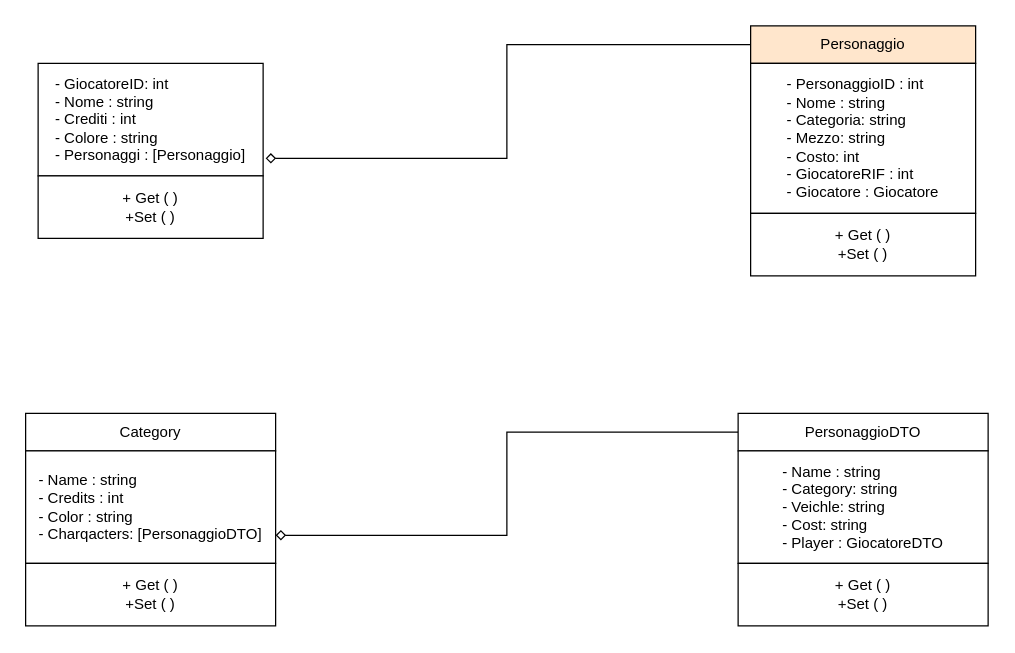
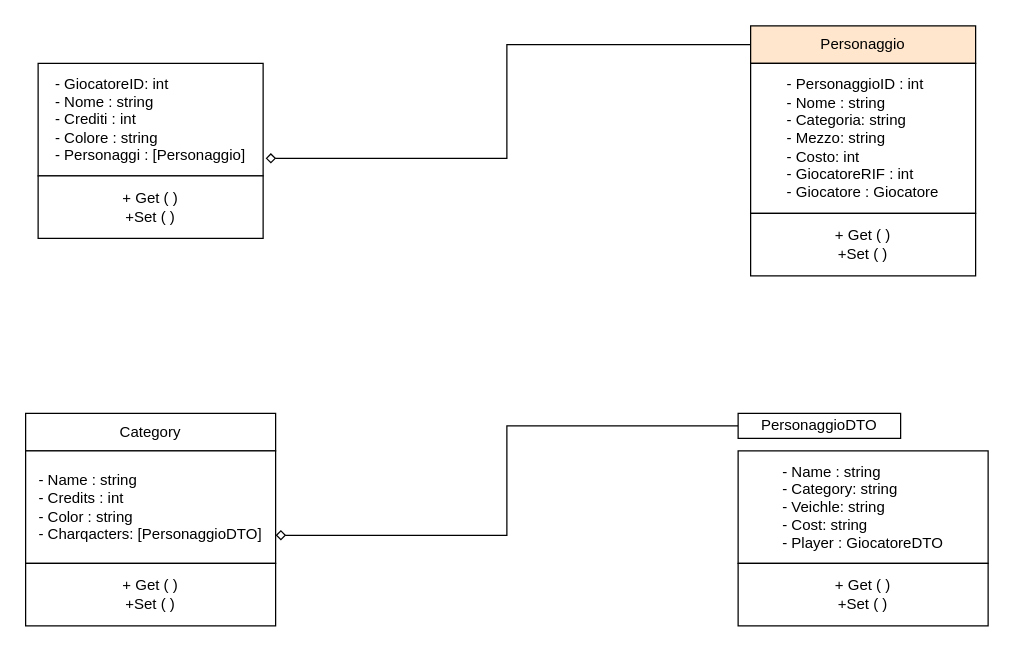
(863, 432) -> (819, 426)
